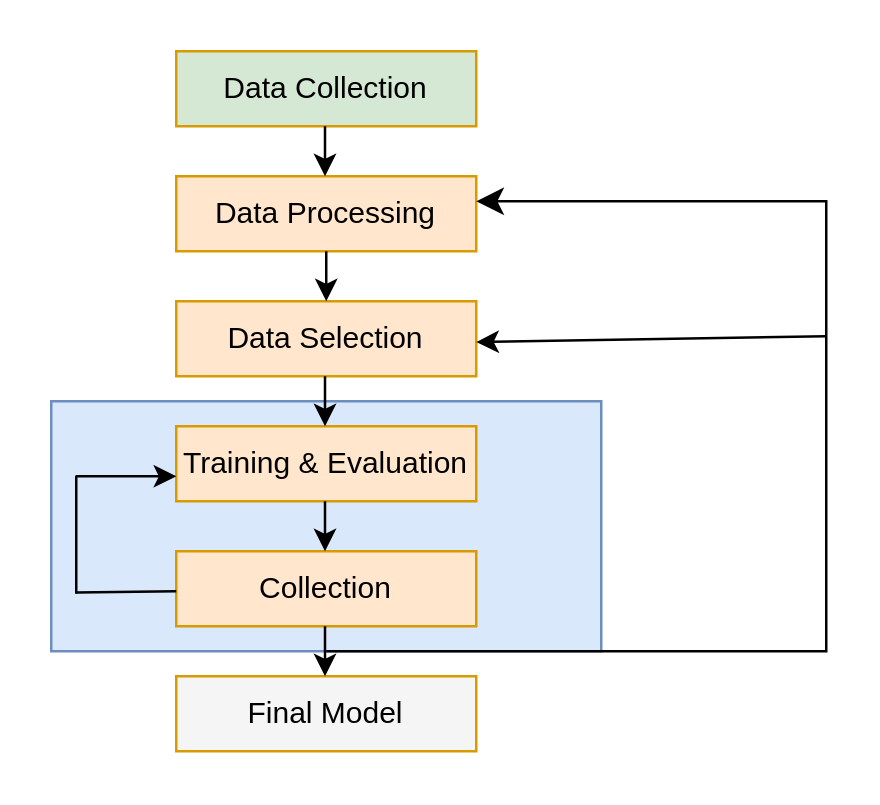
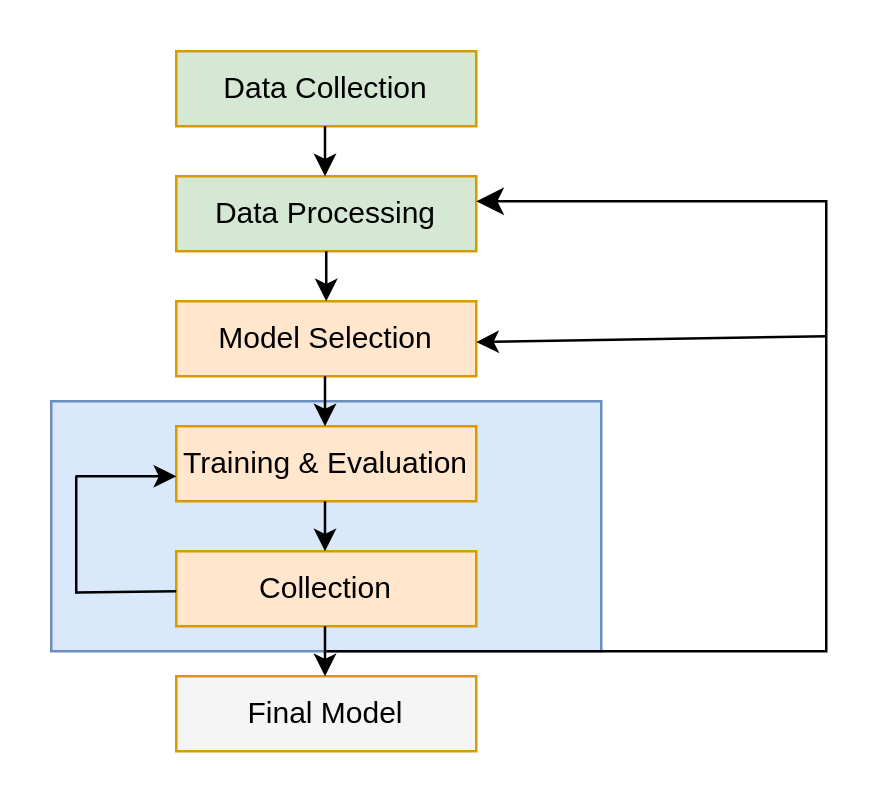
(326, 214) -> (326, 214)
(326, 339) -> (326, 339)
